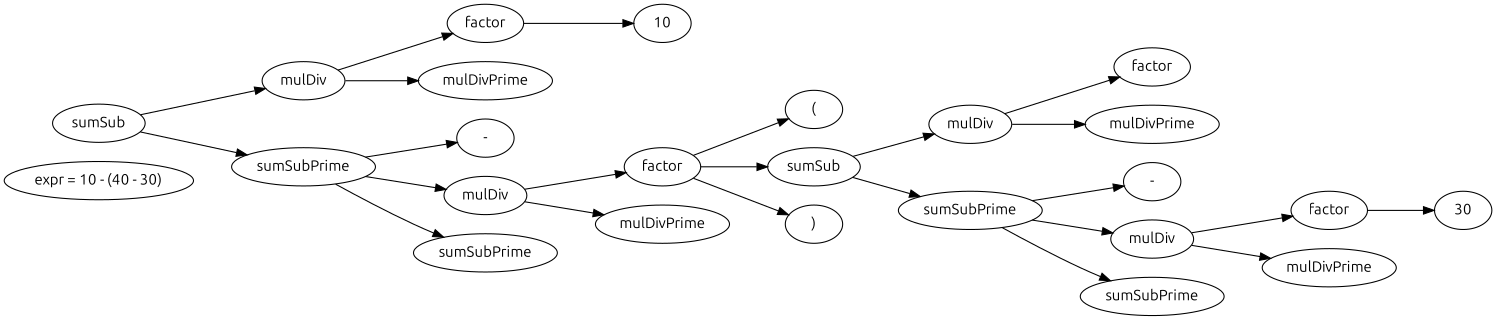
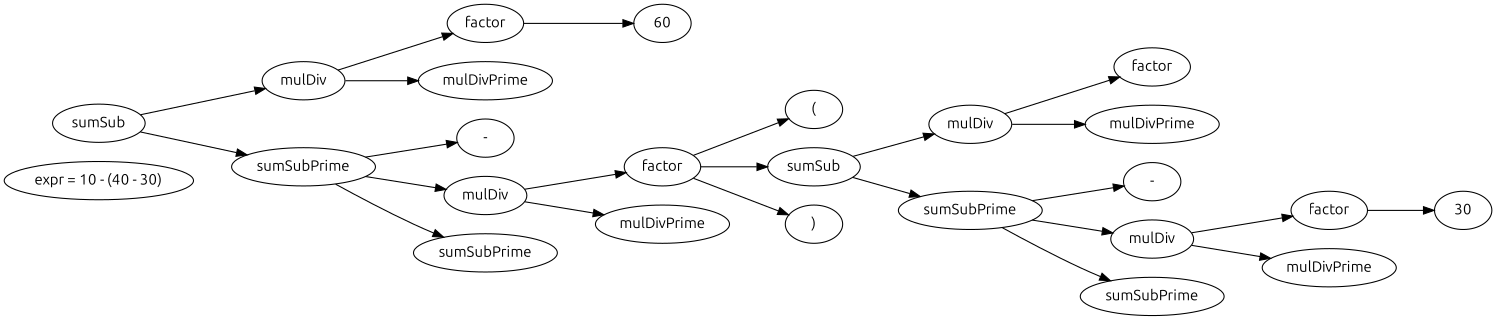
(662, 23) -> (662, 23)
